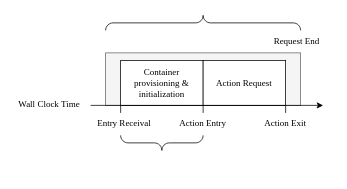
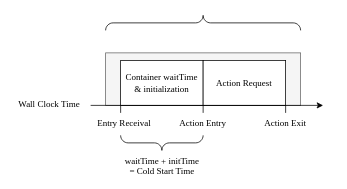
(297, 42) -> none
(162, 83) -> (162, 83)
none -> (162, 162)
